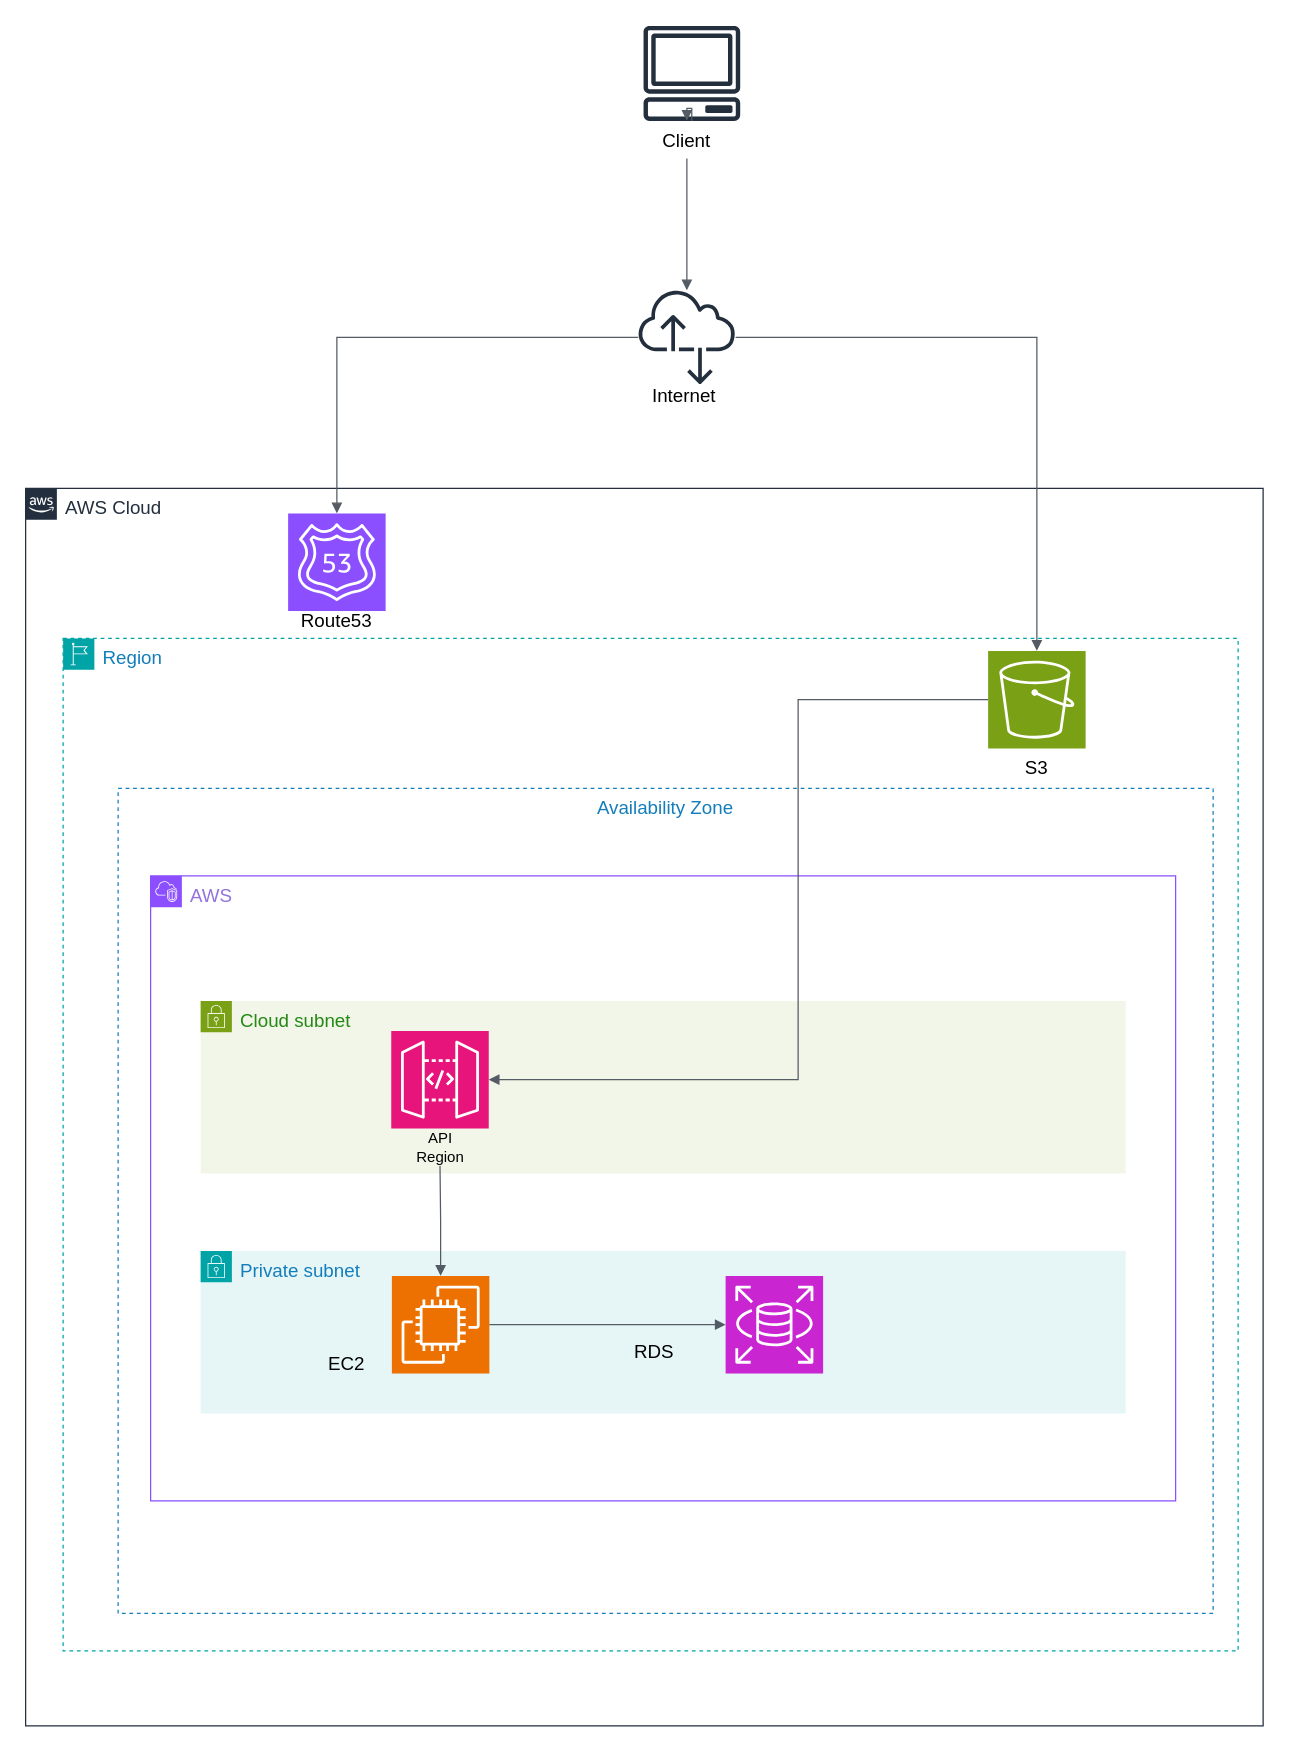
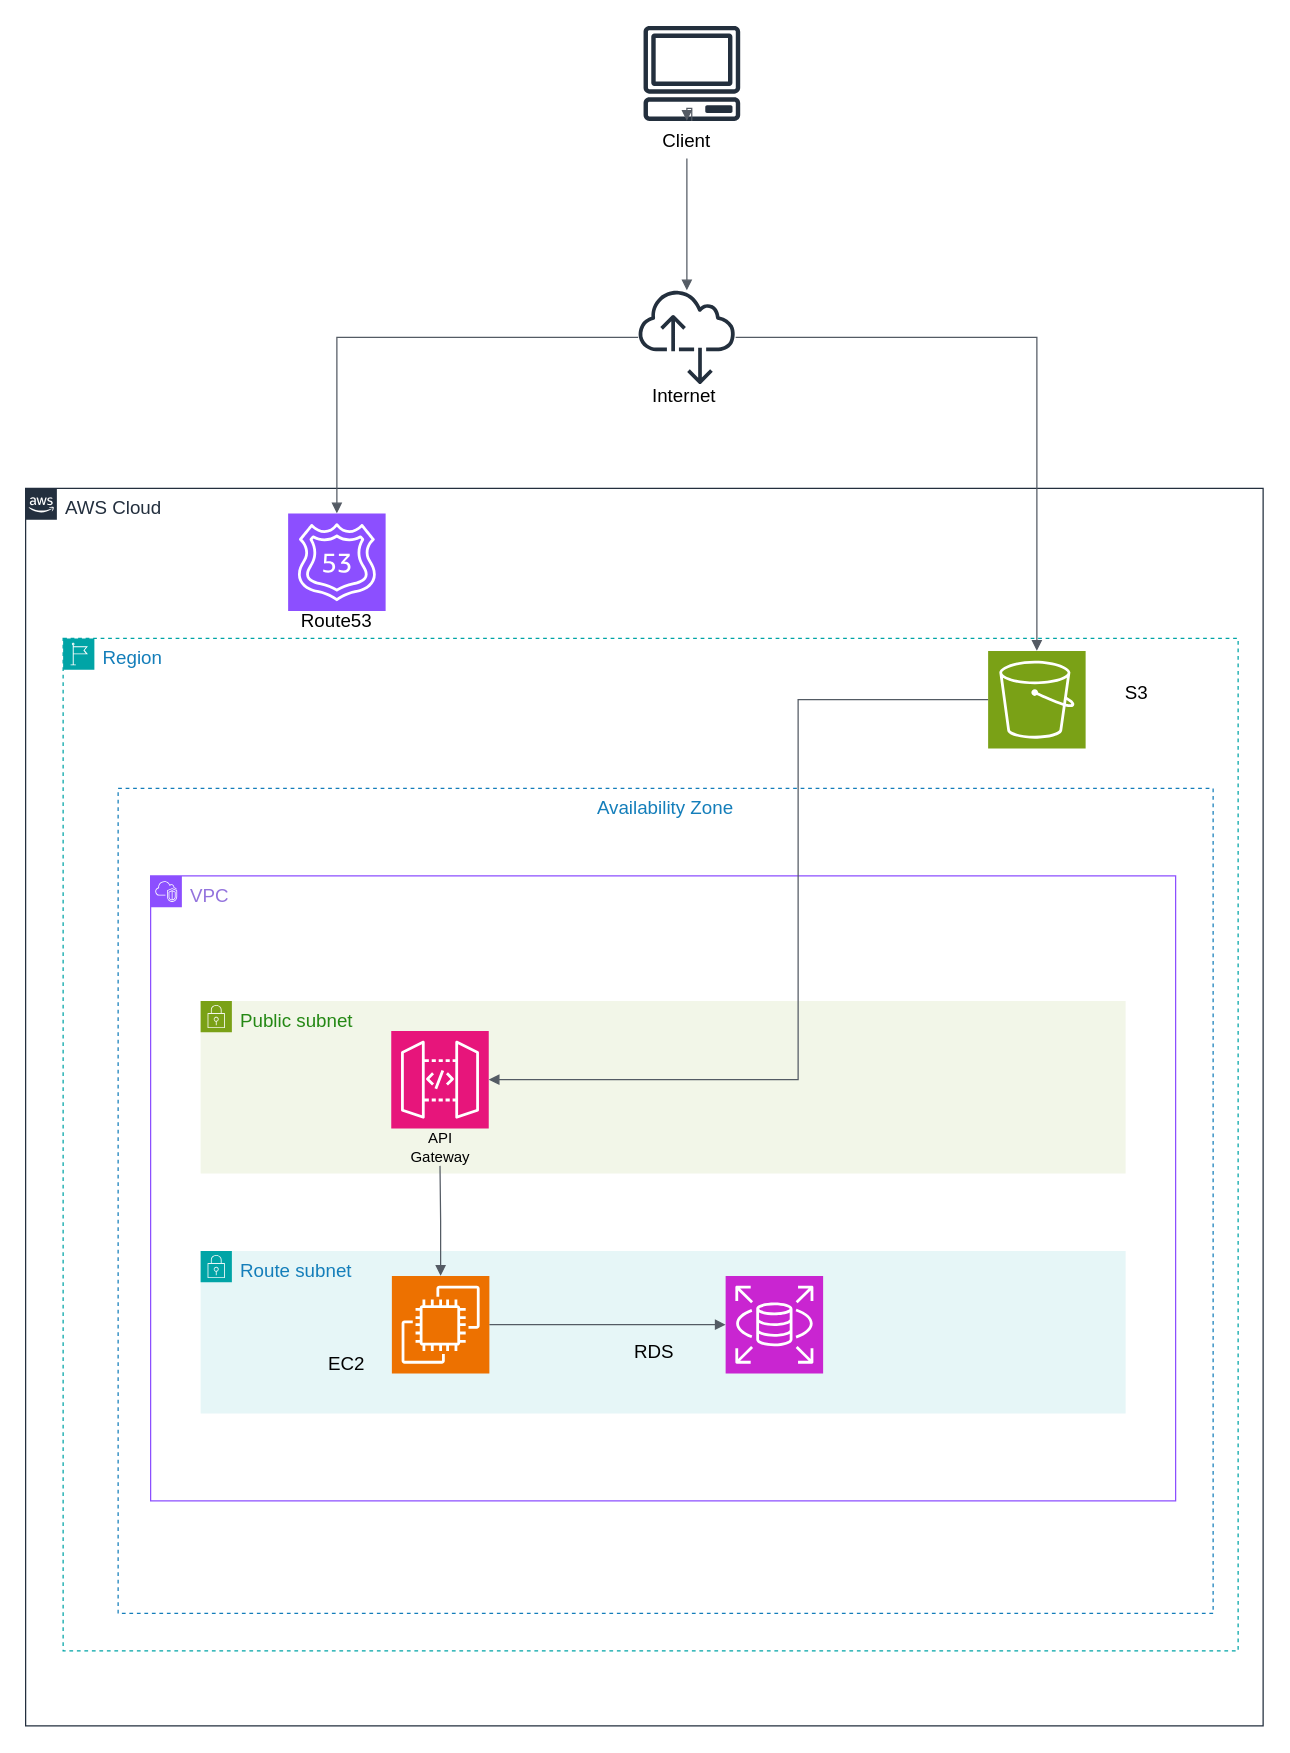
(1037, 767) -> (1137, 692)
(206, 896) -> (206, 896)
(299, 1021) -> (302, 1021)
(441, 1147) -> (441, 1147)
(309, 1271) -> (301, 1271)
